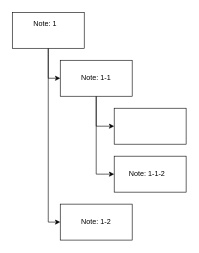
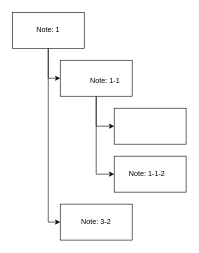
(45, 24) -> (48, 30)
(96, 78) -> (105, 81)
(96, 222) -> (96, 222)
